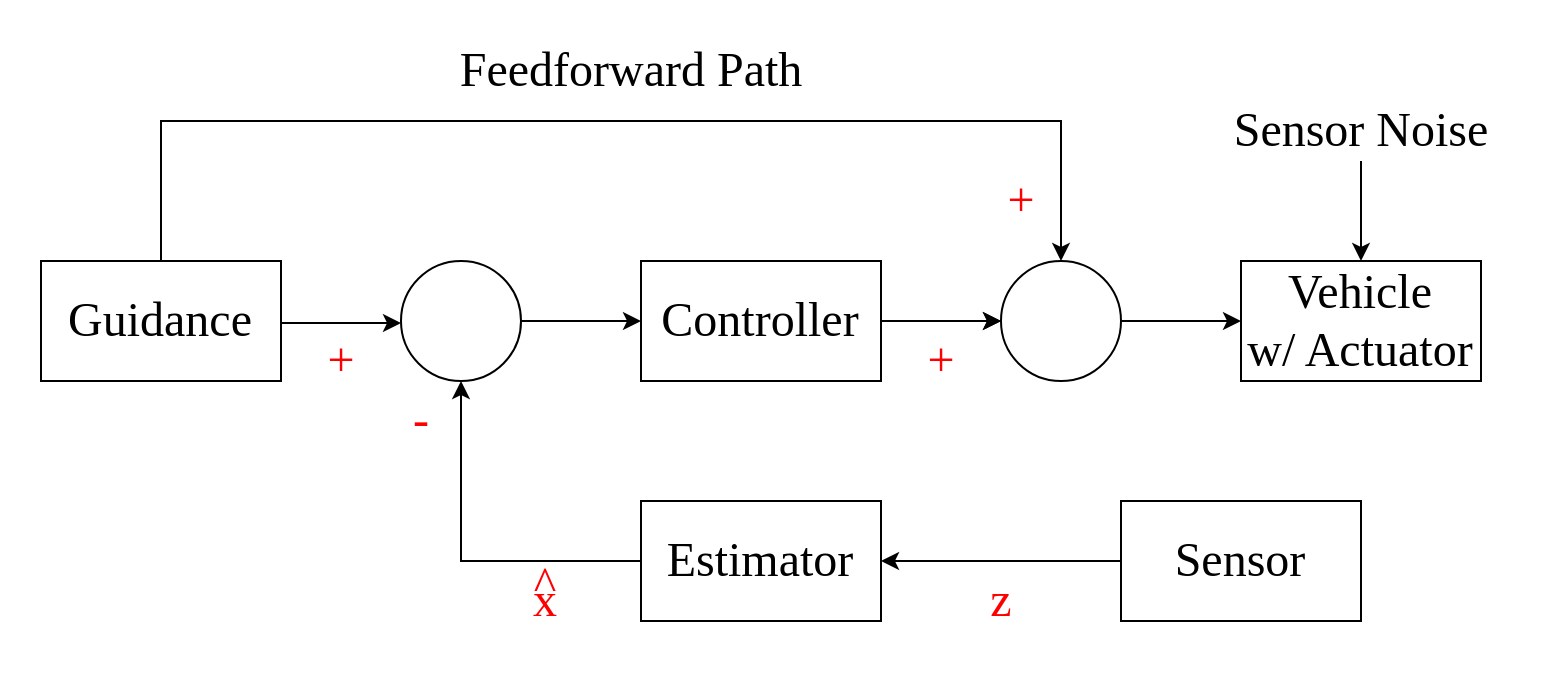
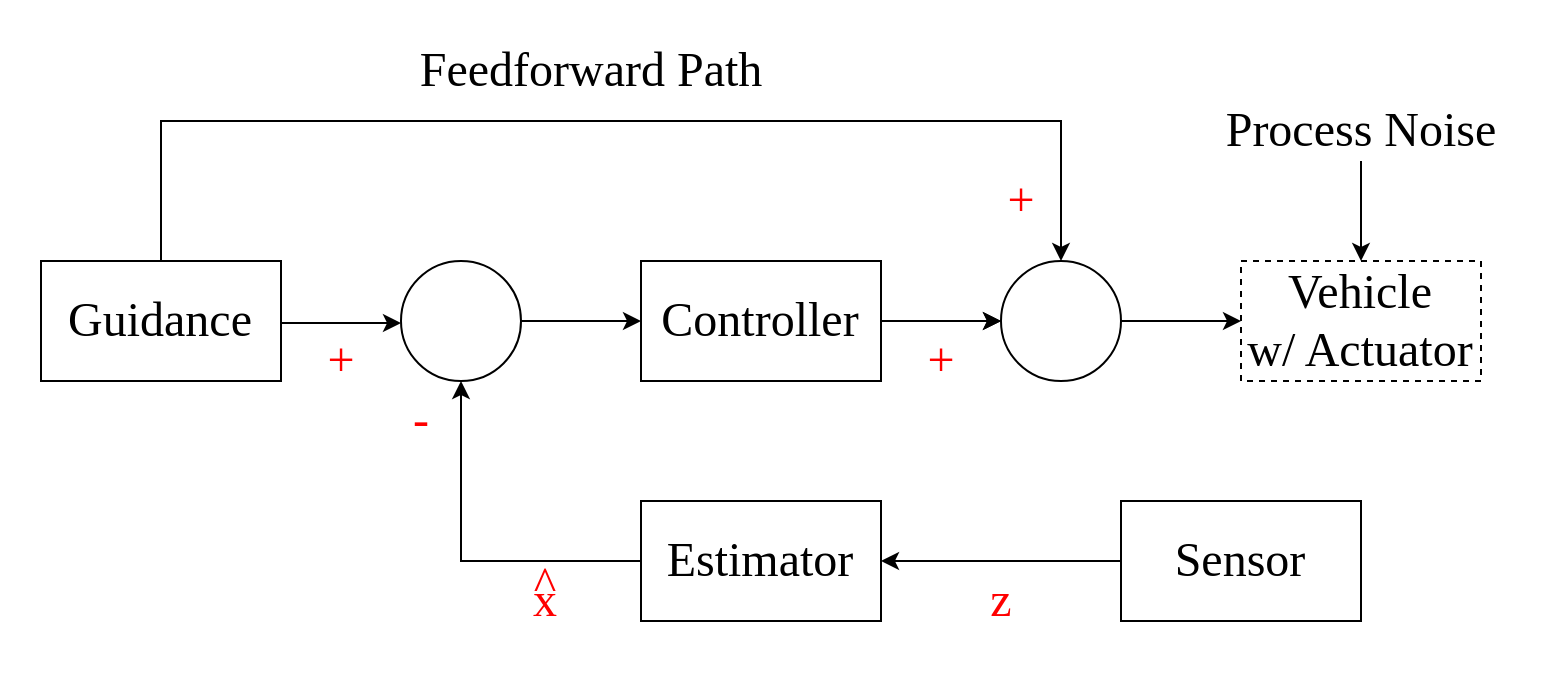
(631, 71) -> (591, 71)
(1362, 131) -> (1362, 131)
(1361, 321) -> (1361, 321)
